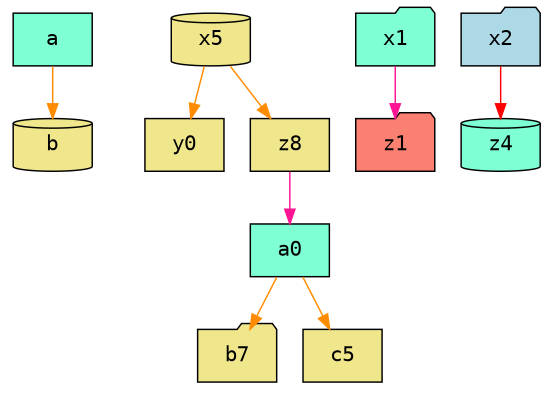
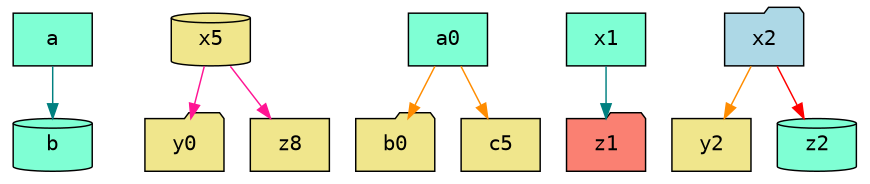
(395, 40) -> (606, 40)
(53, 85) -> (53, 85)
(199, 85) -> (199, 85)
(395, 85) -> (606, 85)
(246, 86) -> (246, 86)
(53, 145) -> (53, 145)
(184, 145) -> (184, 145)
(501, 145) -> (817, 145)
none -> (711, 145)
(290, 190) -> none
(237, 356) -> (395, 145)
